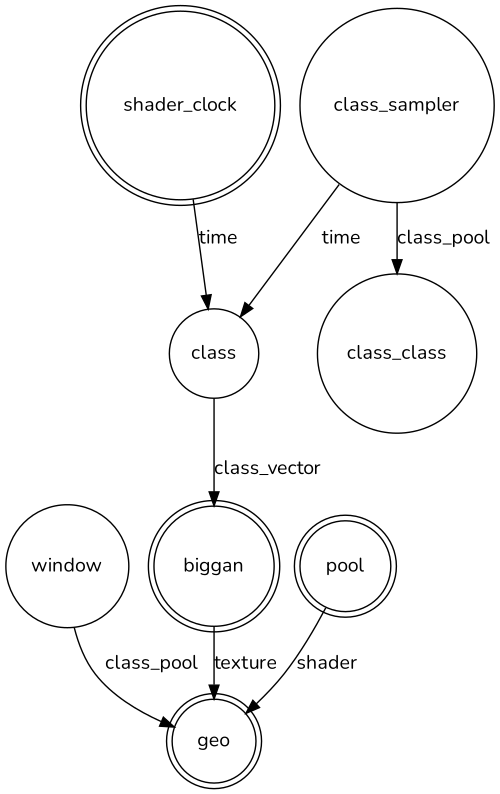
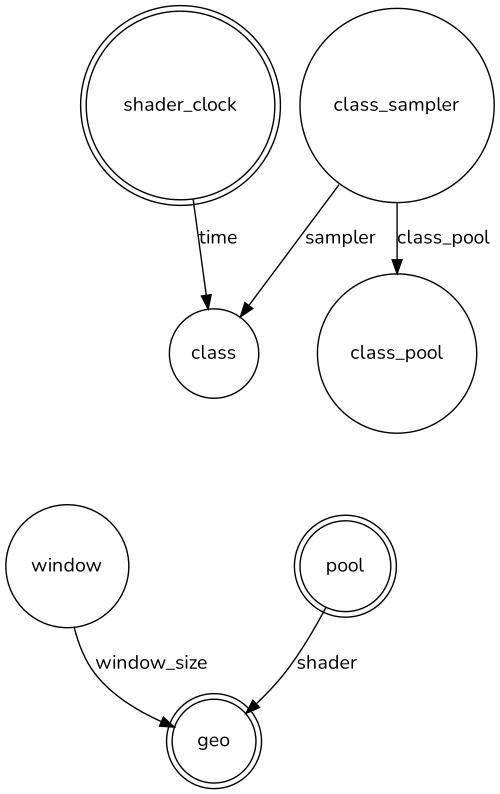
(341, 238) -> (341, 238)
(397, 354) -> (397, 354)
(214, 566) -> none
(152, 664) -> (152, 664)
